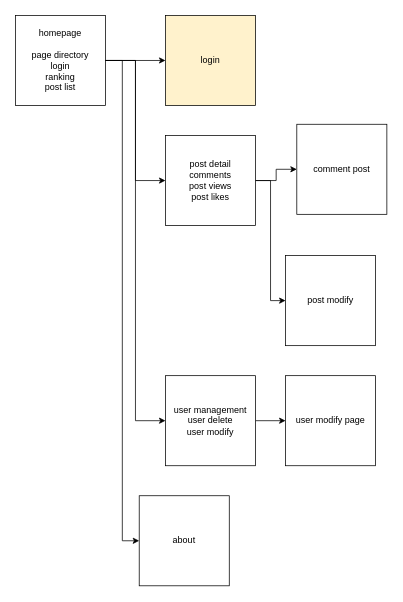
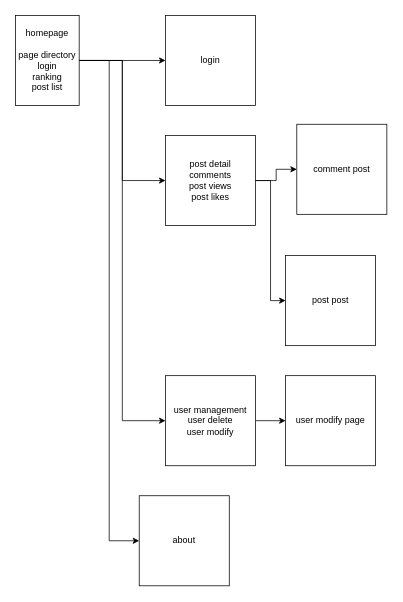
(60, 60) -> (47, 60)
(210, 60) -> (210, 60)
(330, 300) -> (330, 300)
